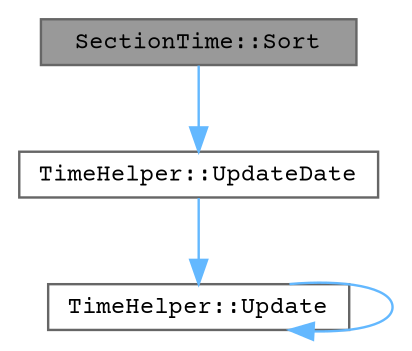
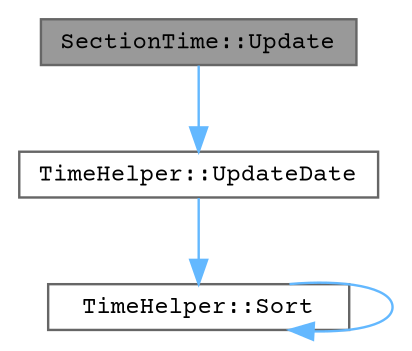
(199, 42) -> (199, 42)
(199, 307) -> (199, 307)
